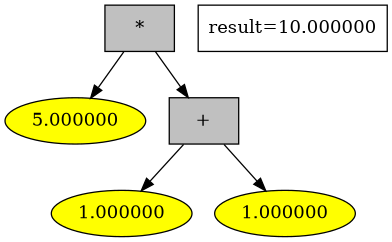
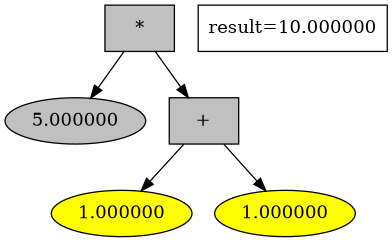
(75, 121) -> (75, 121)
